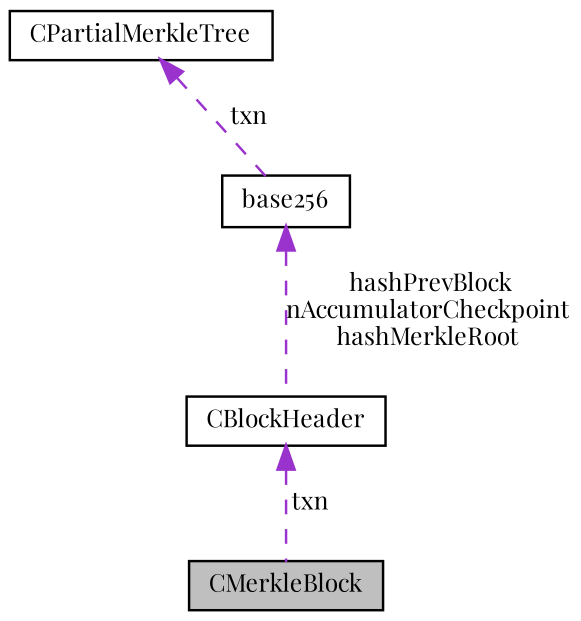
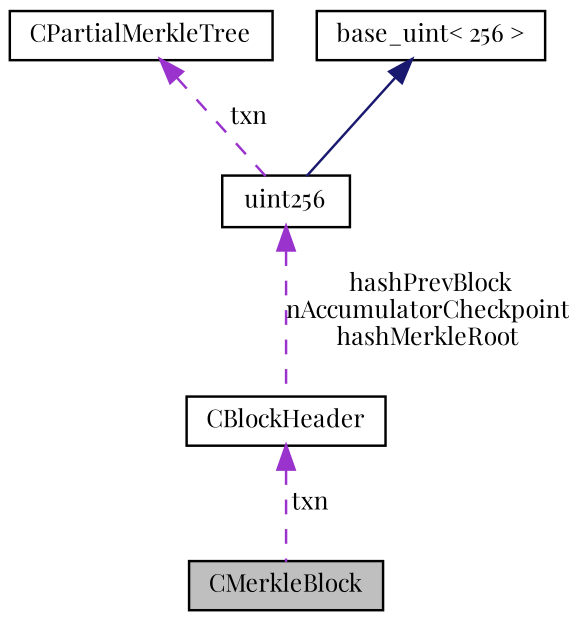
none -> (431, 36)
(286, 201) -> (286, 201)
